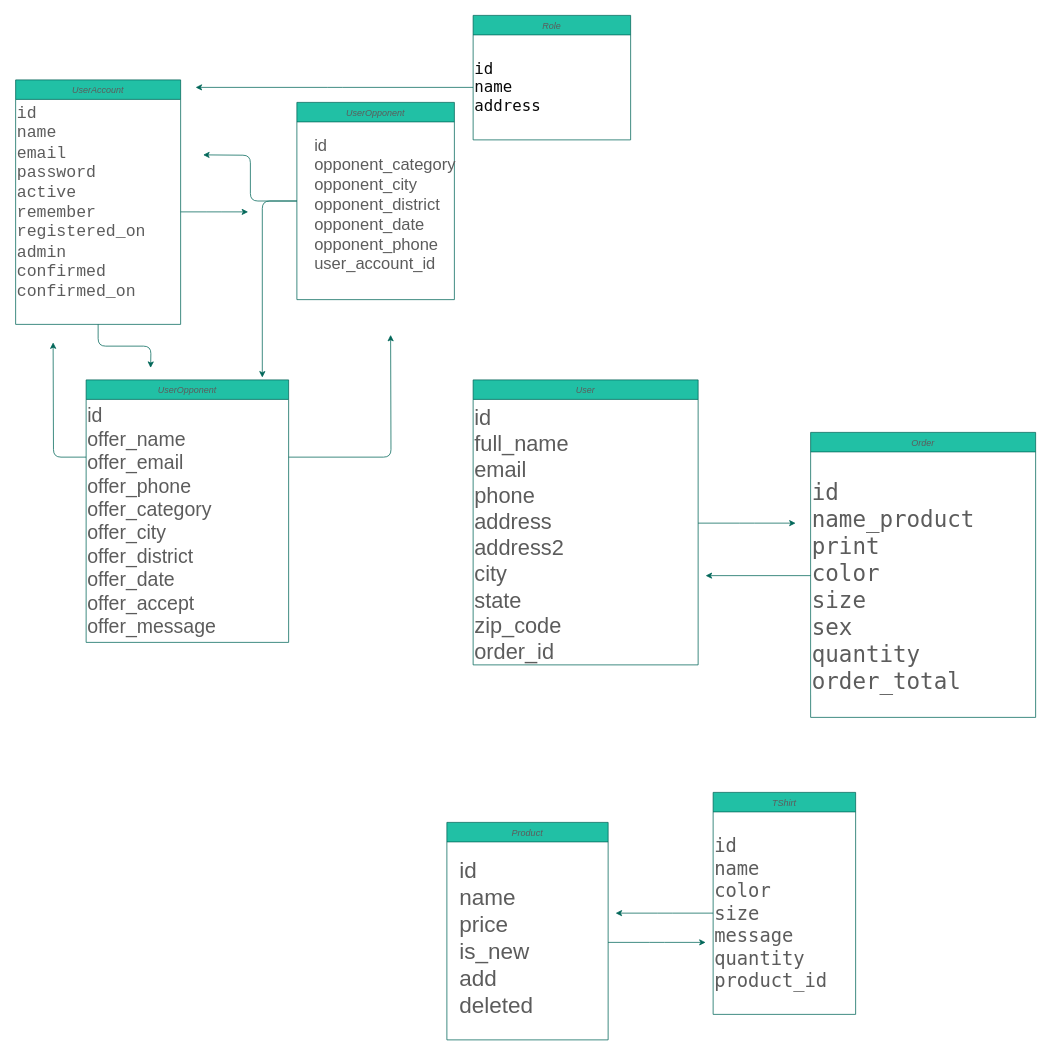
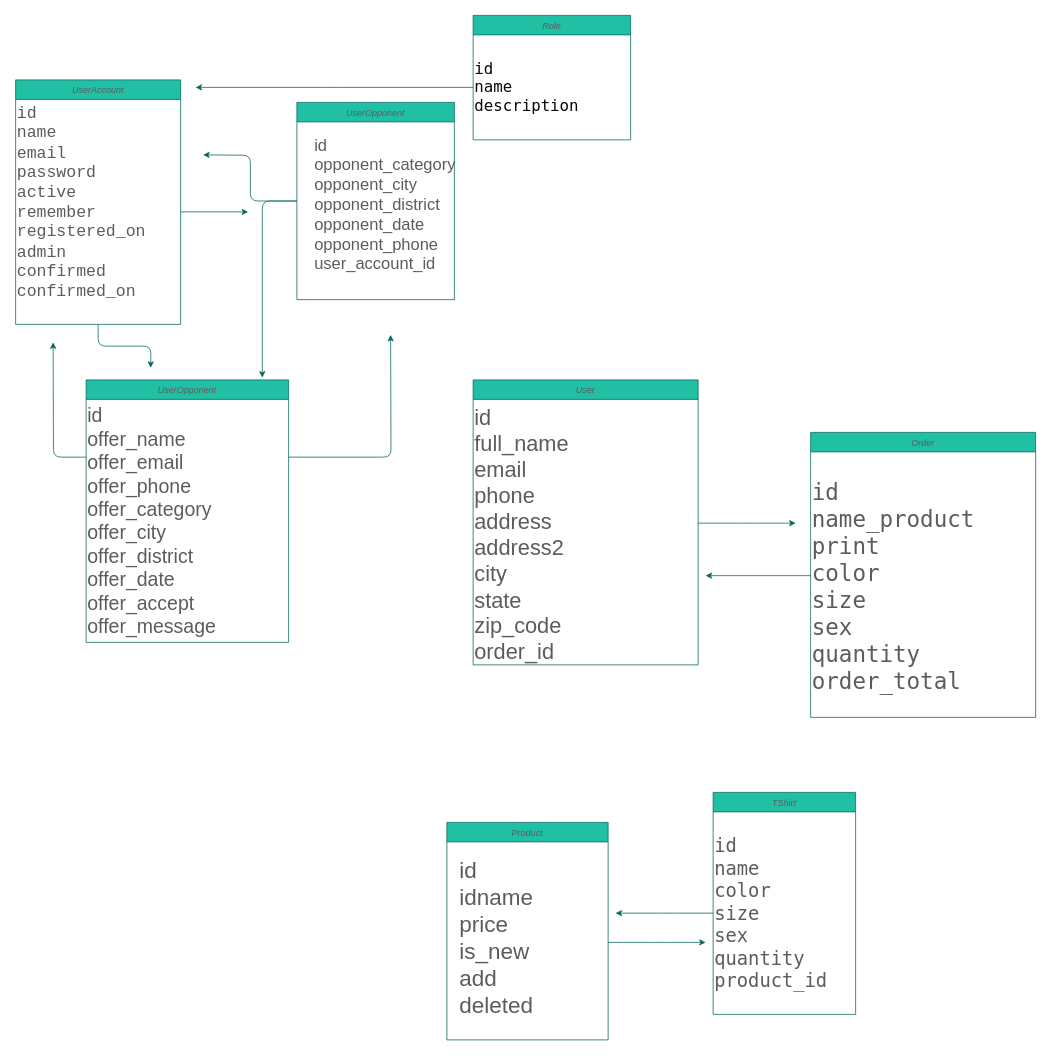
(513, 87) -> (529, 87)
(764, 913) -> (764, 913)
(501, 939) -> (501, 939)
